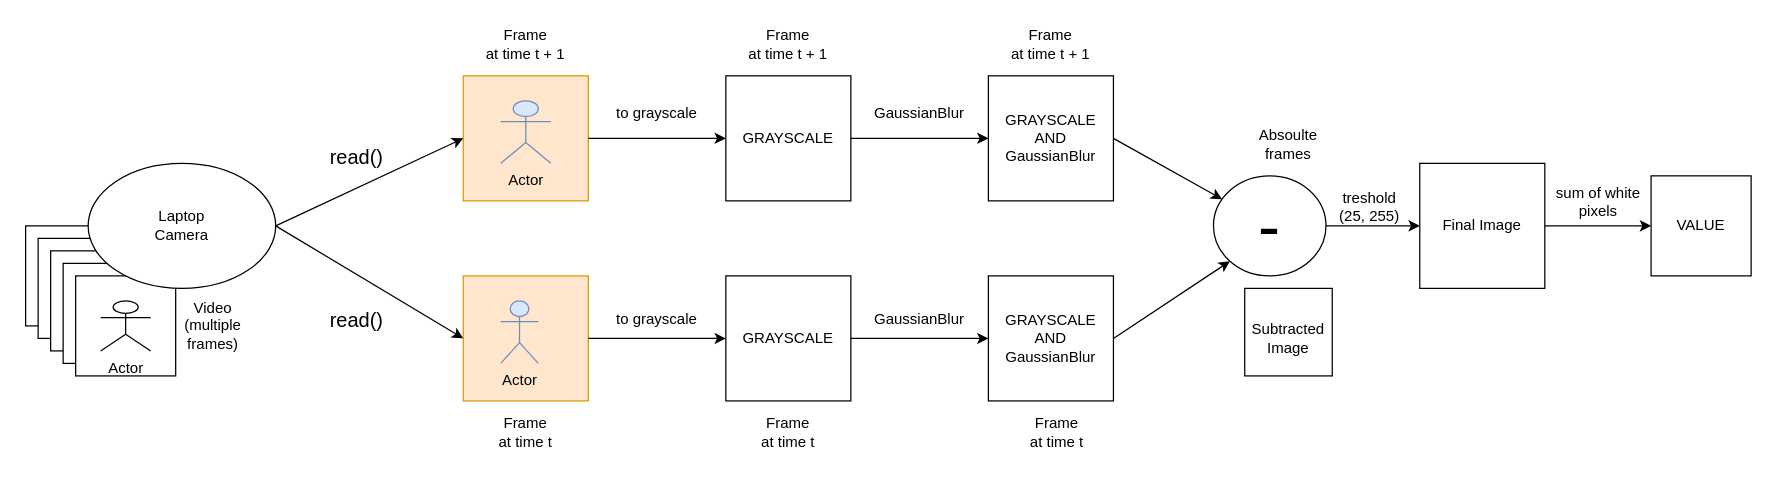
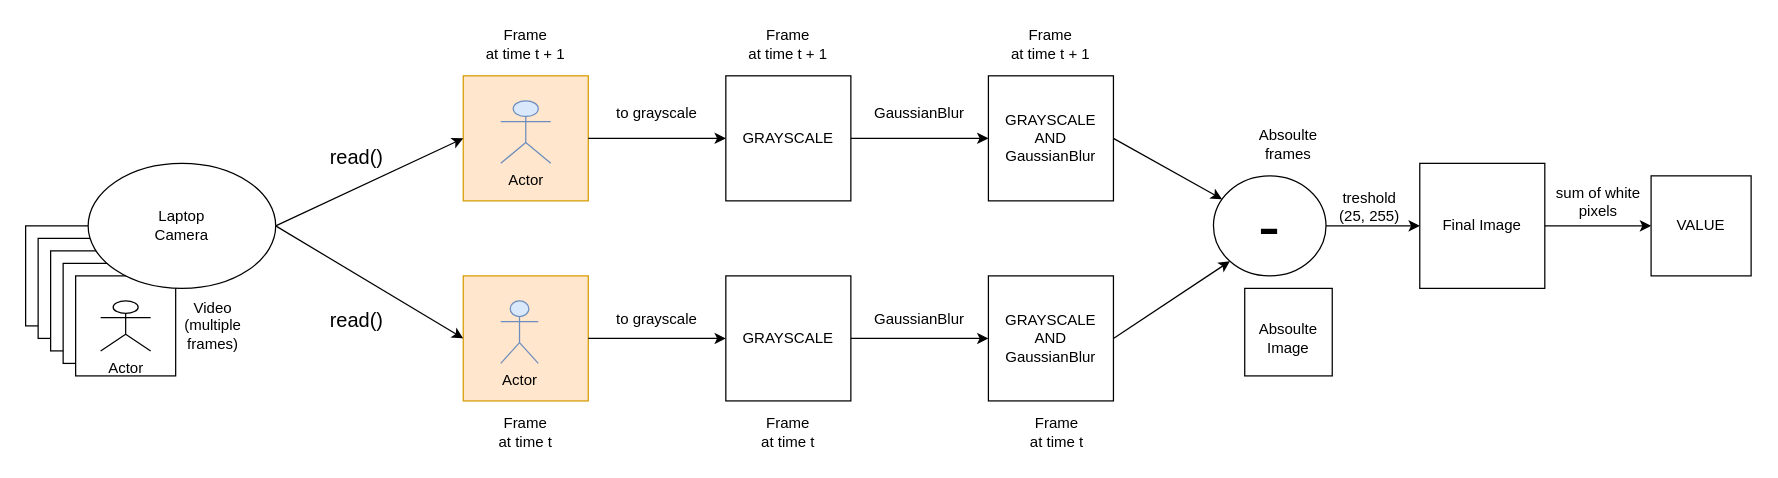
(1288, 338) -> (1288, 338)
